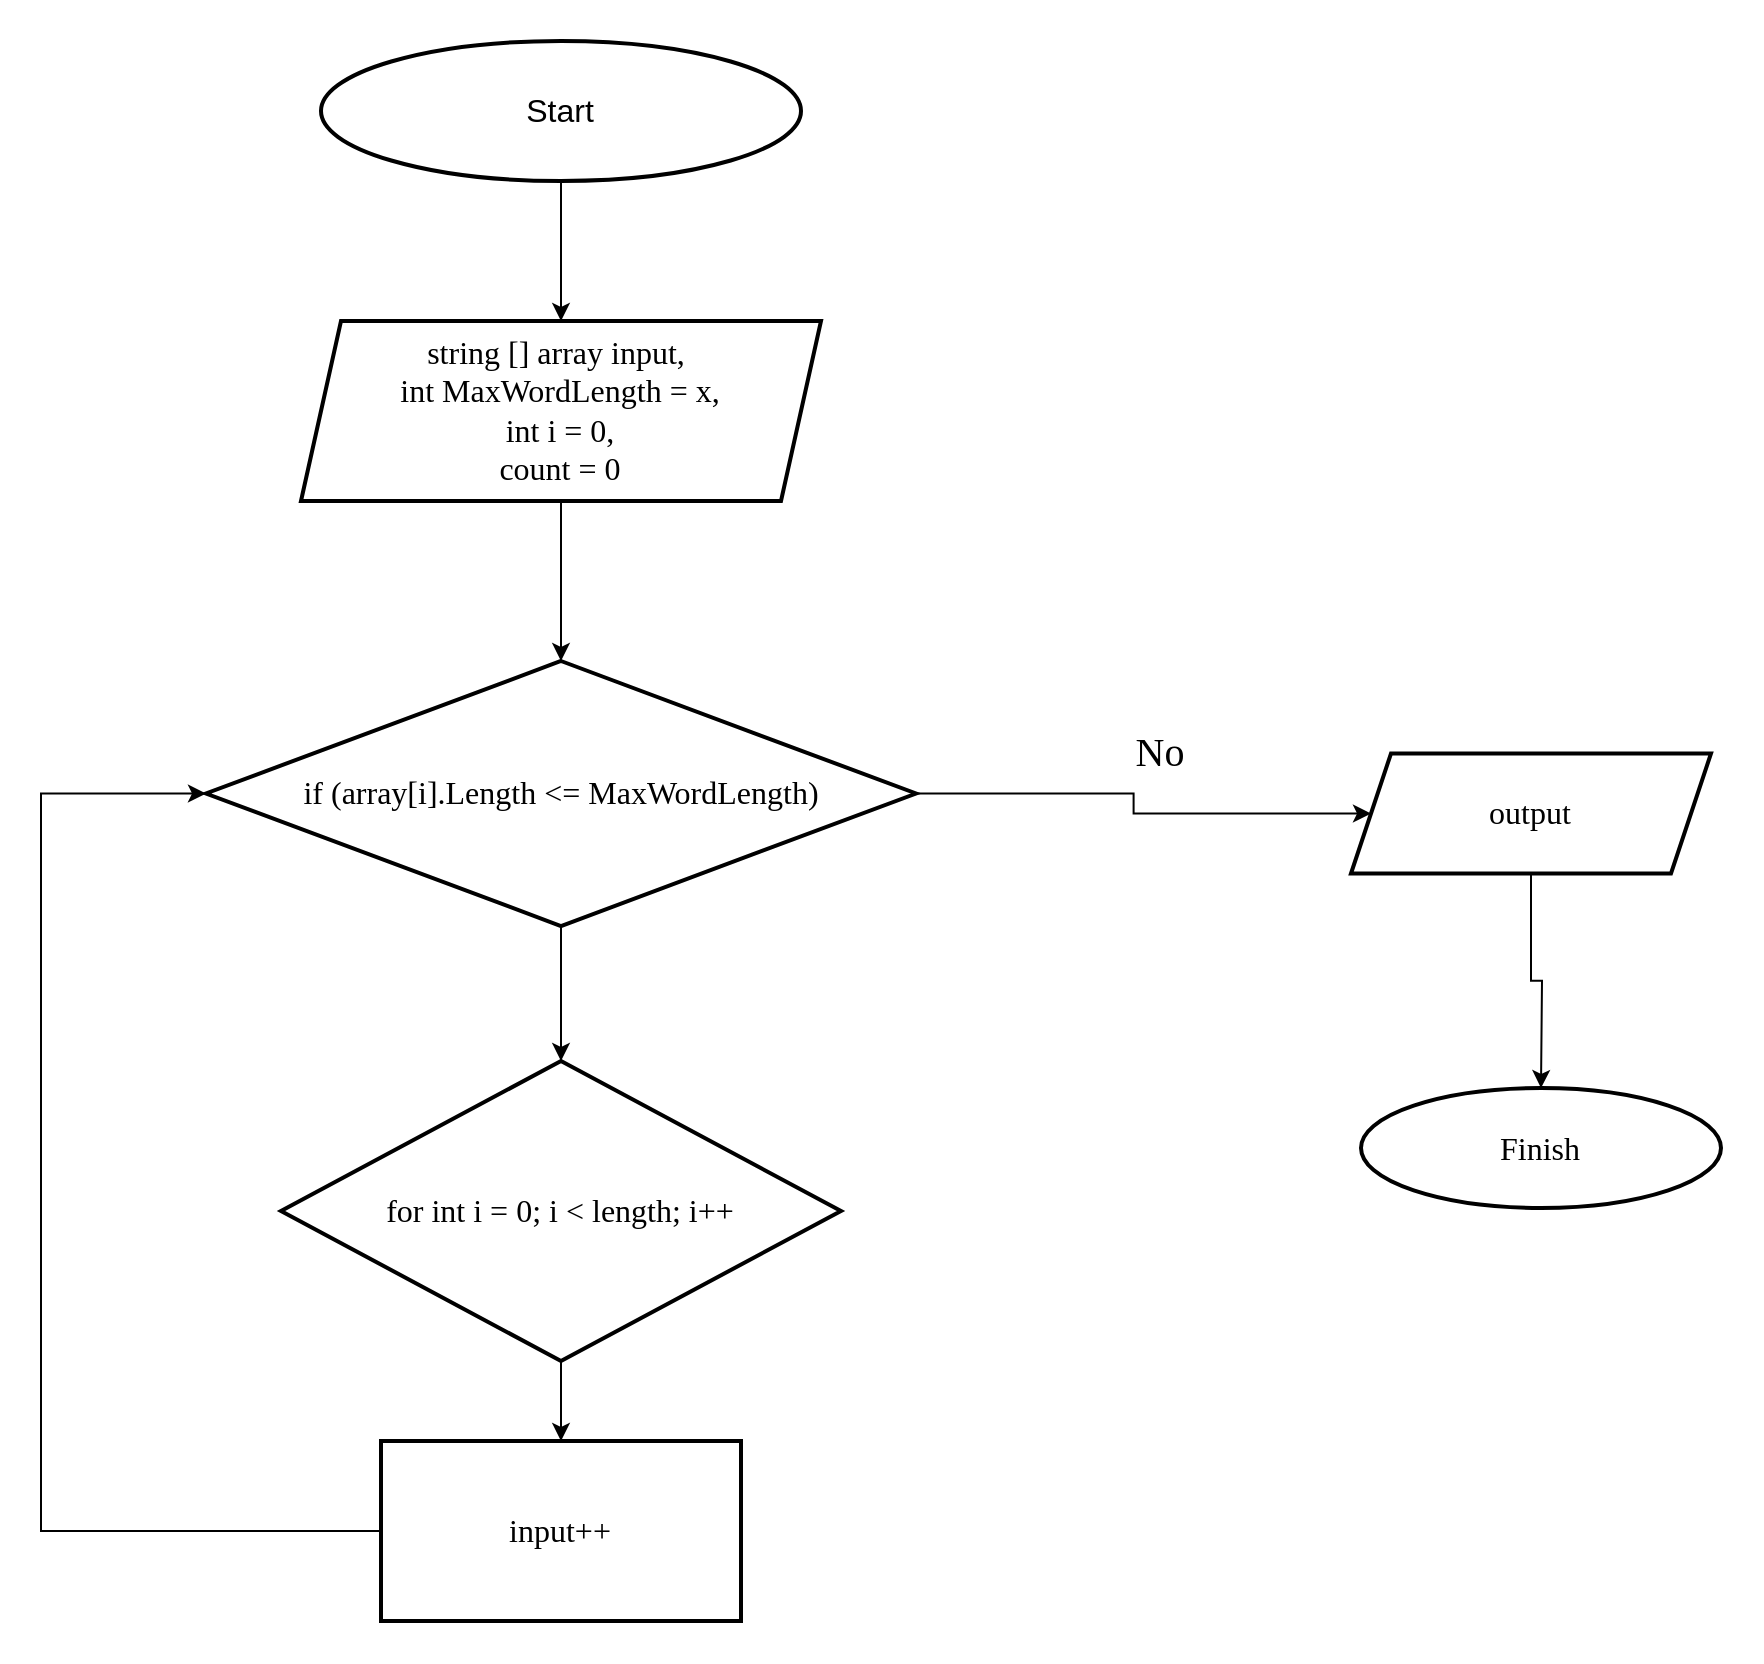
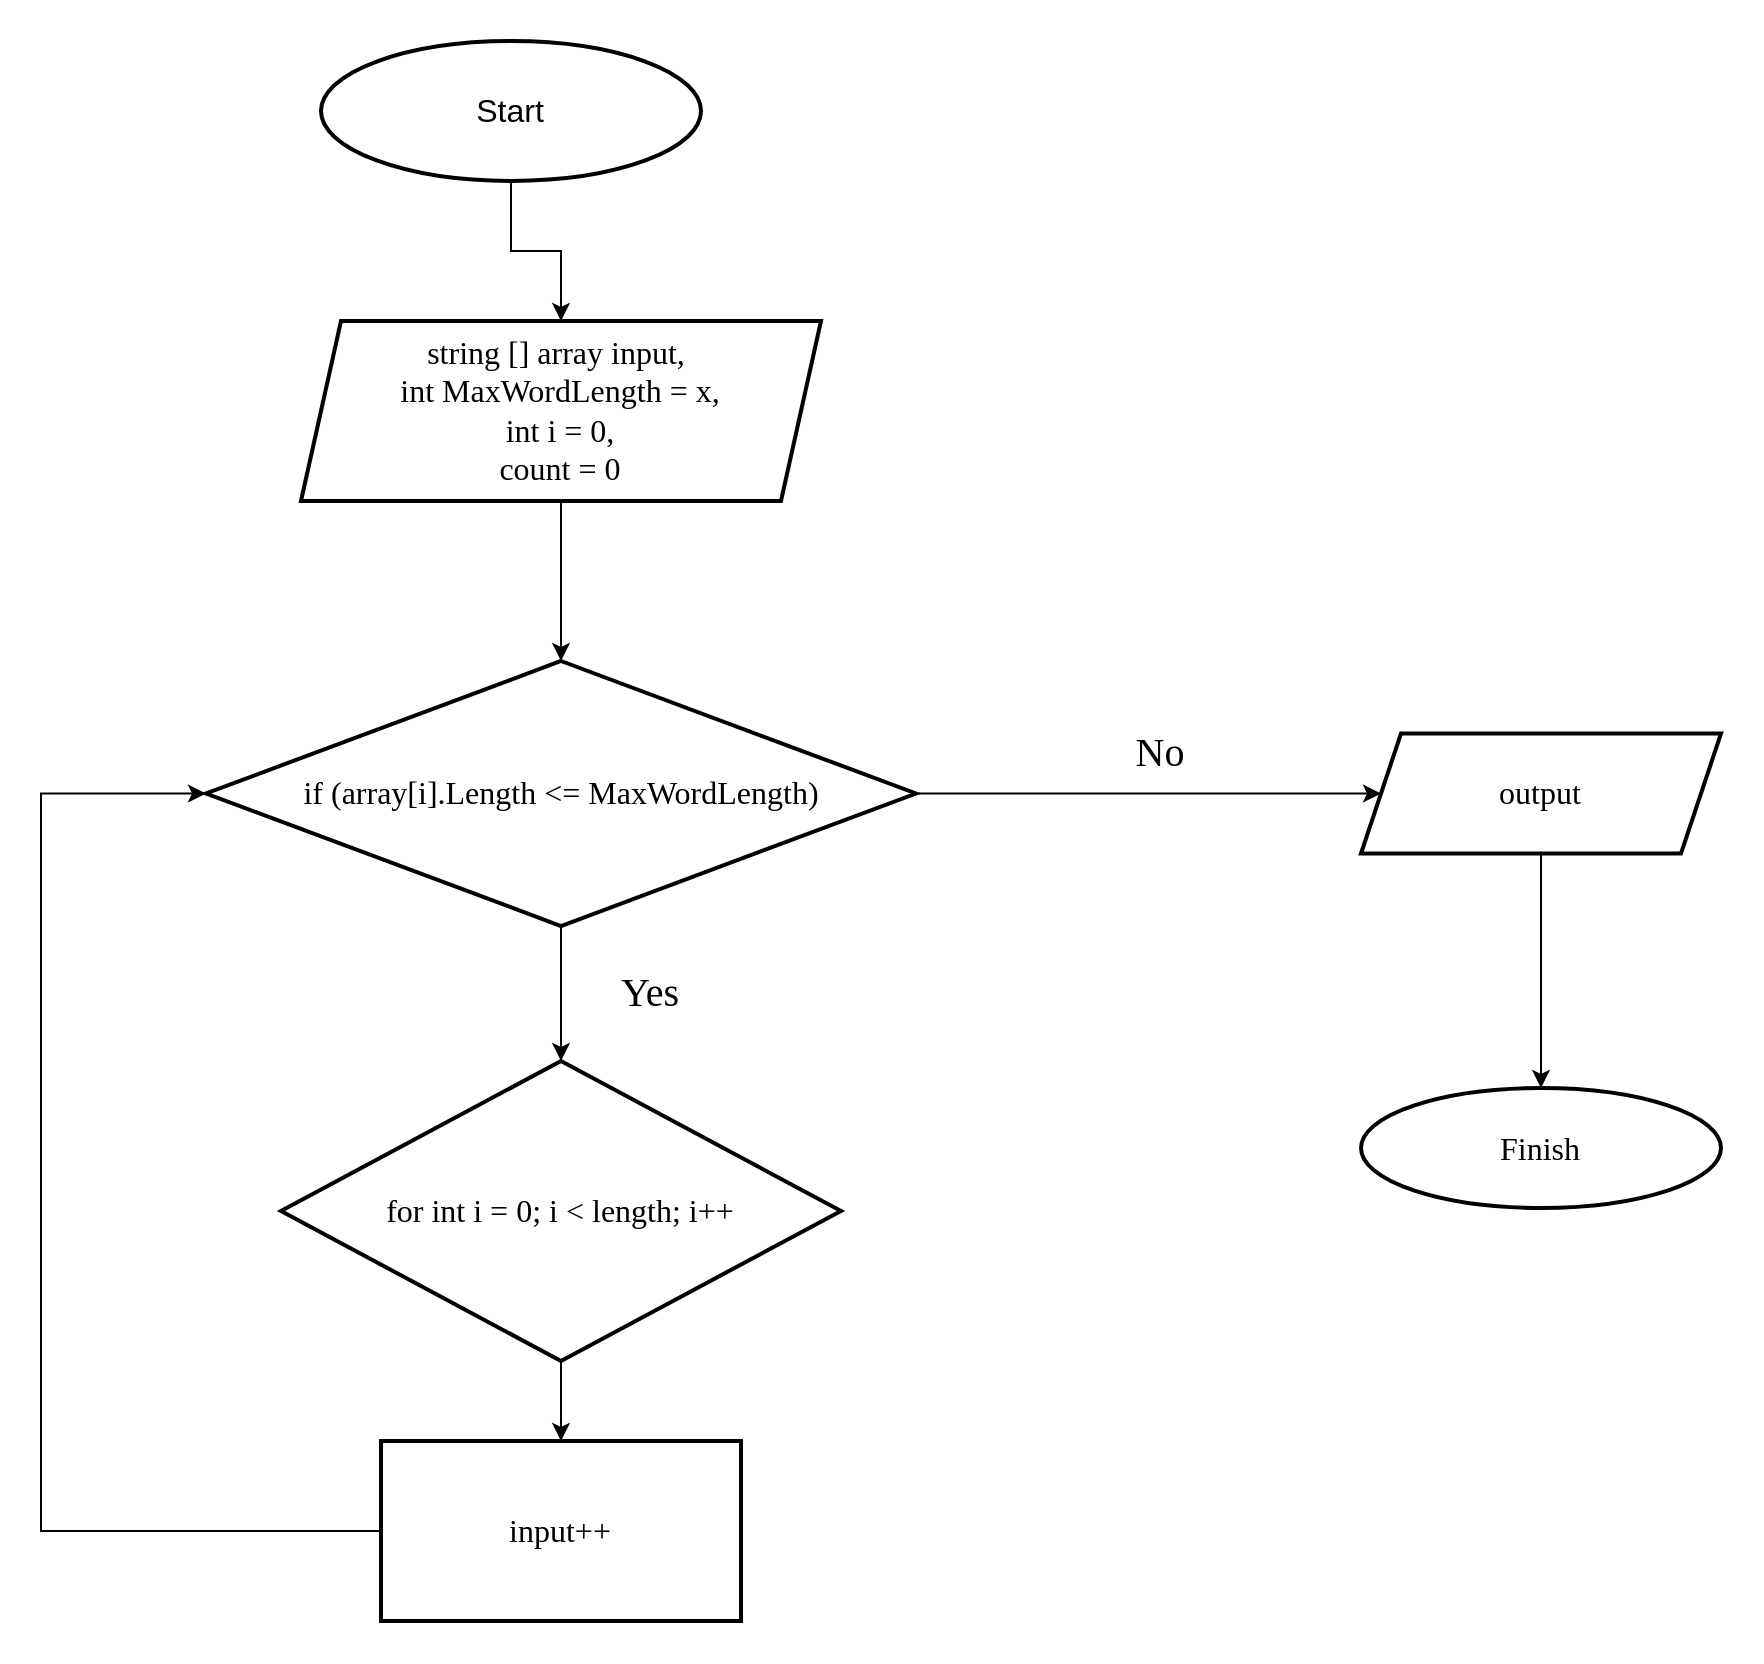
(561, 111) -> (511, 111)
(1531, 814) -> (1541, 794)
none -> (651, 991)
